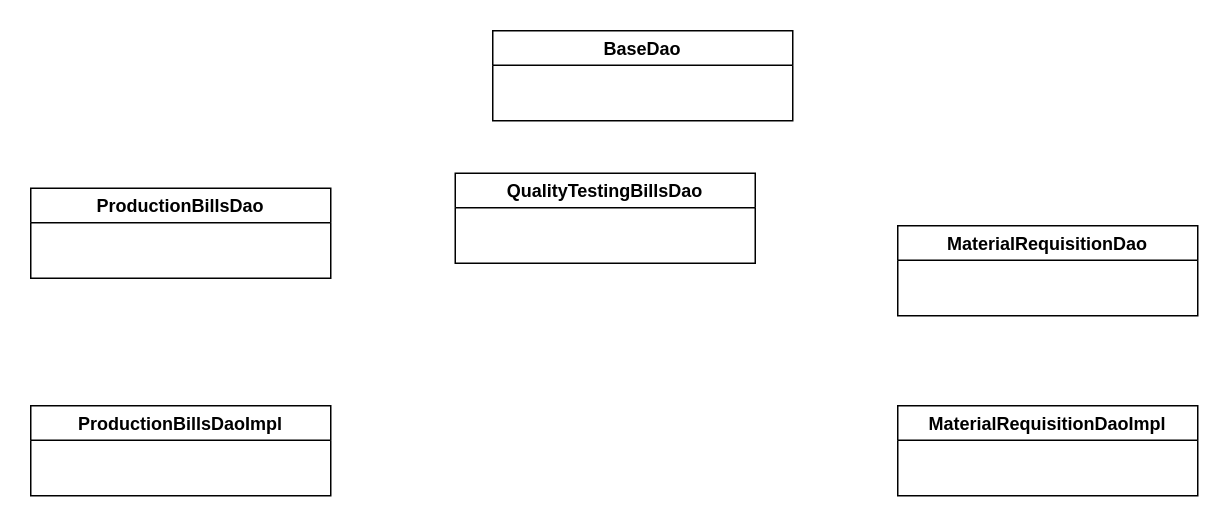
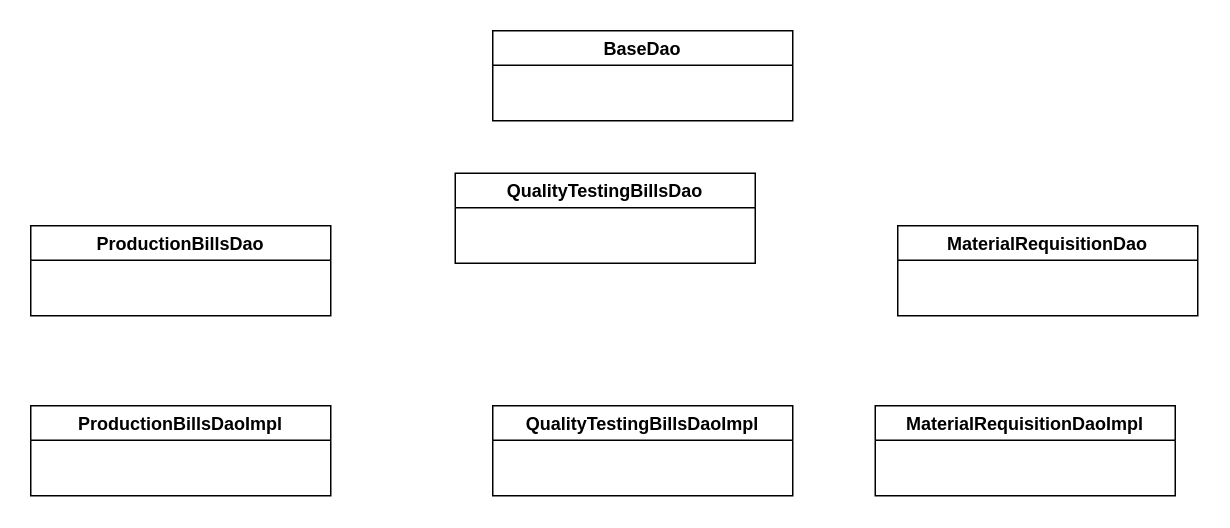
(181, 233) -> (181, 271)
none -> (643, 451)
(1048, 451) -> (1025, 451)
